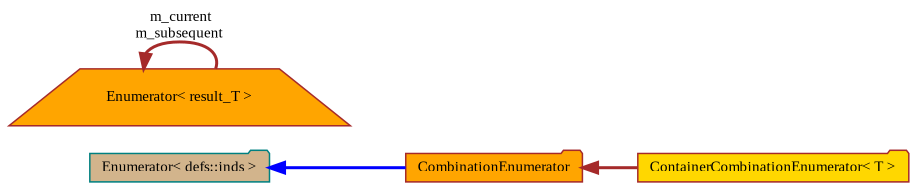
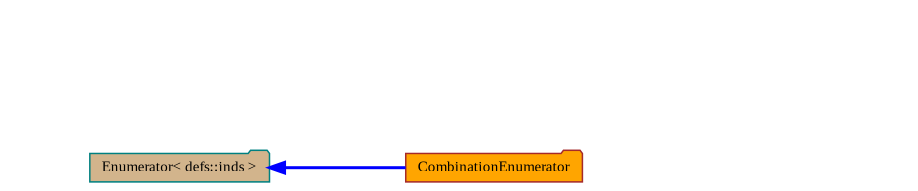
(180, 97) -> none
(773, 168) -> none
